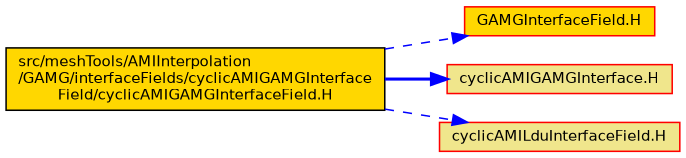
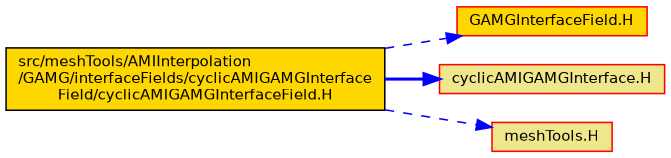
(560, 137) -> (552, 137)
